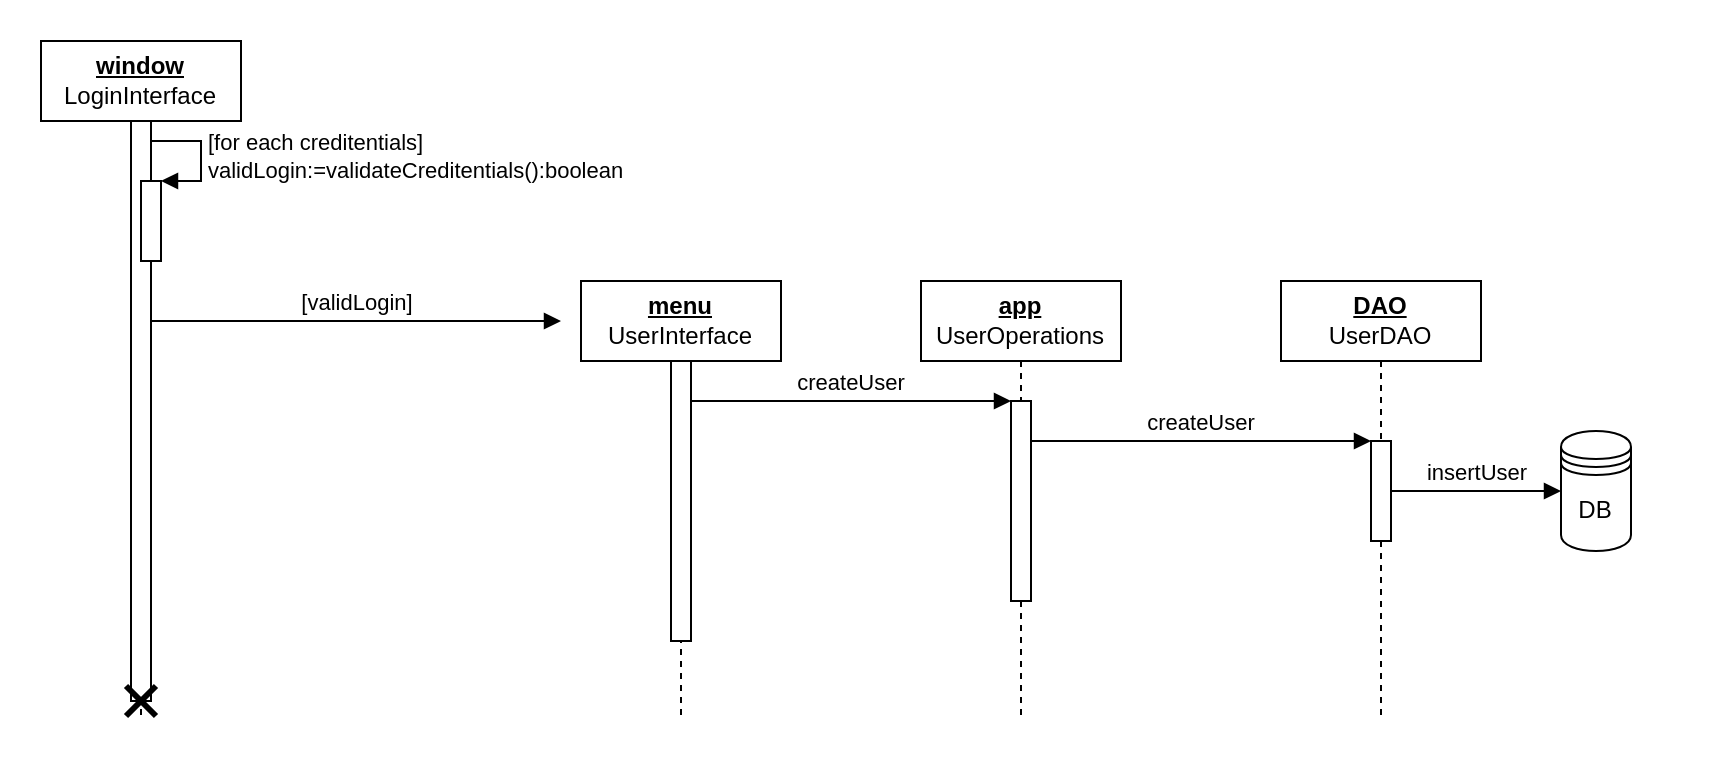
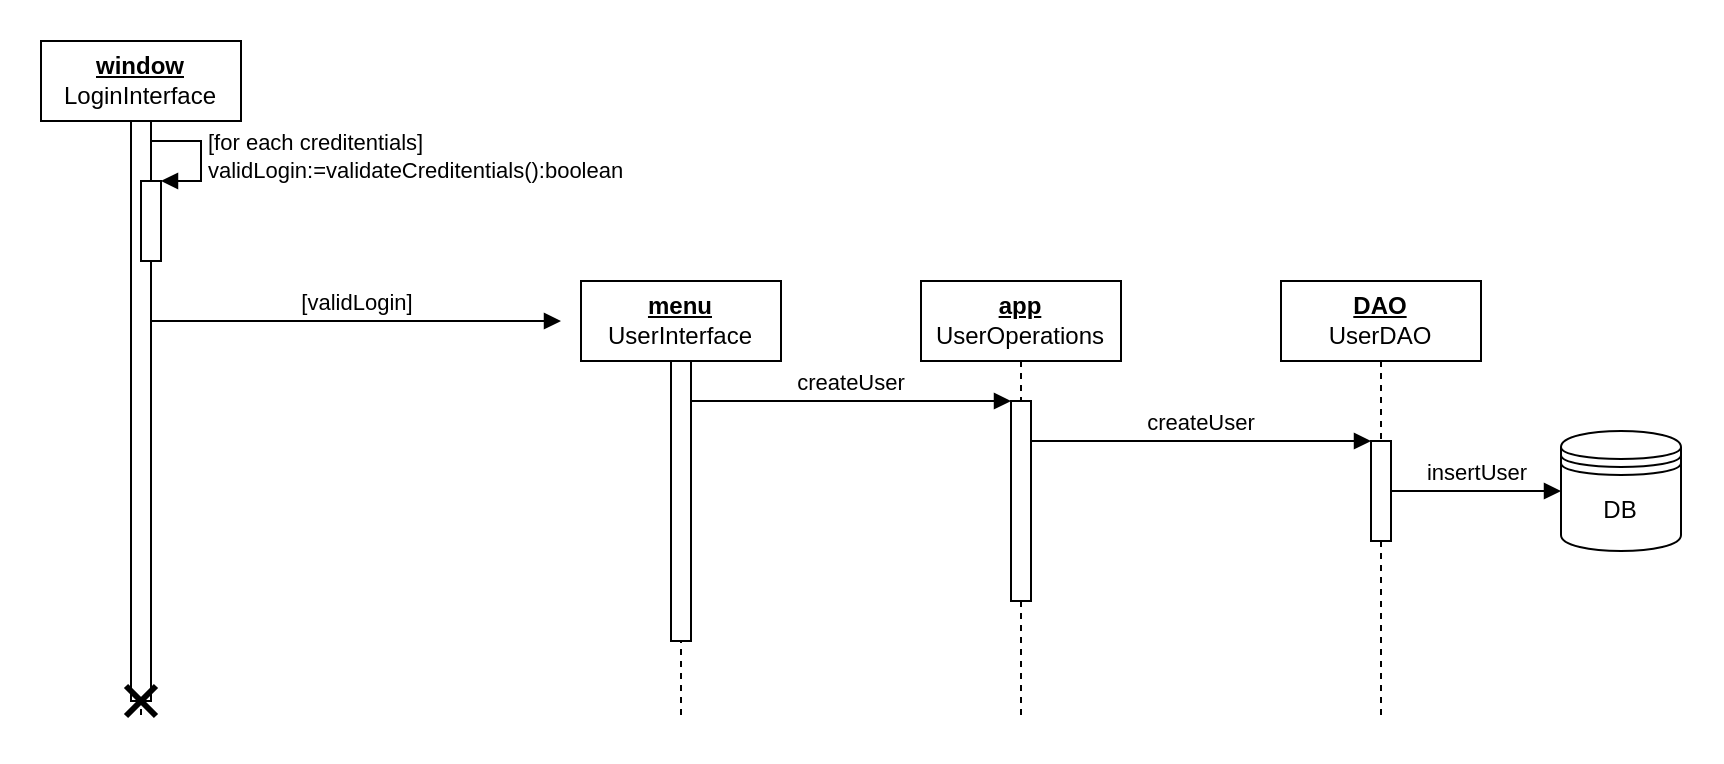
(1596, 491) -> (1621, 491)
